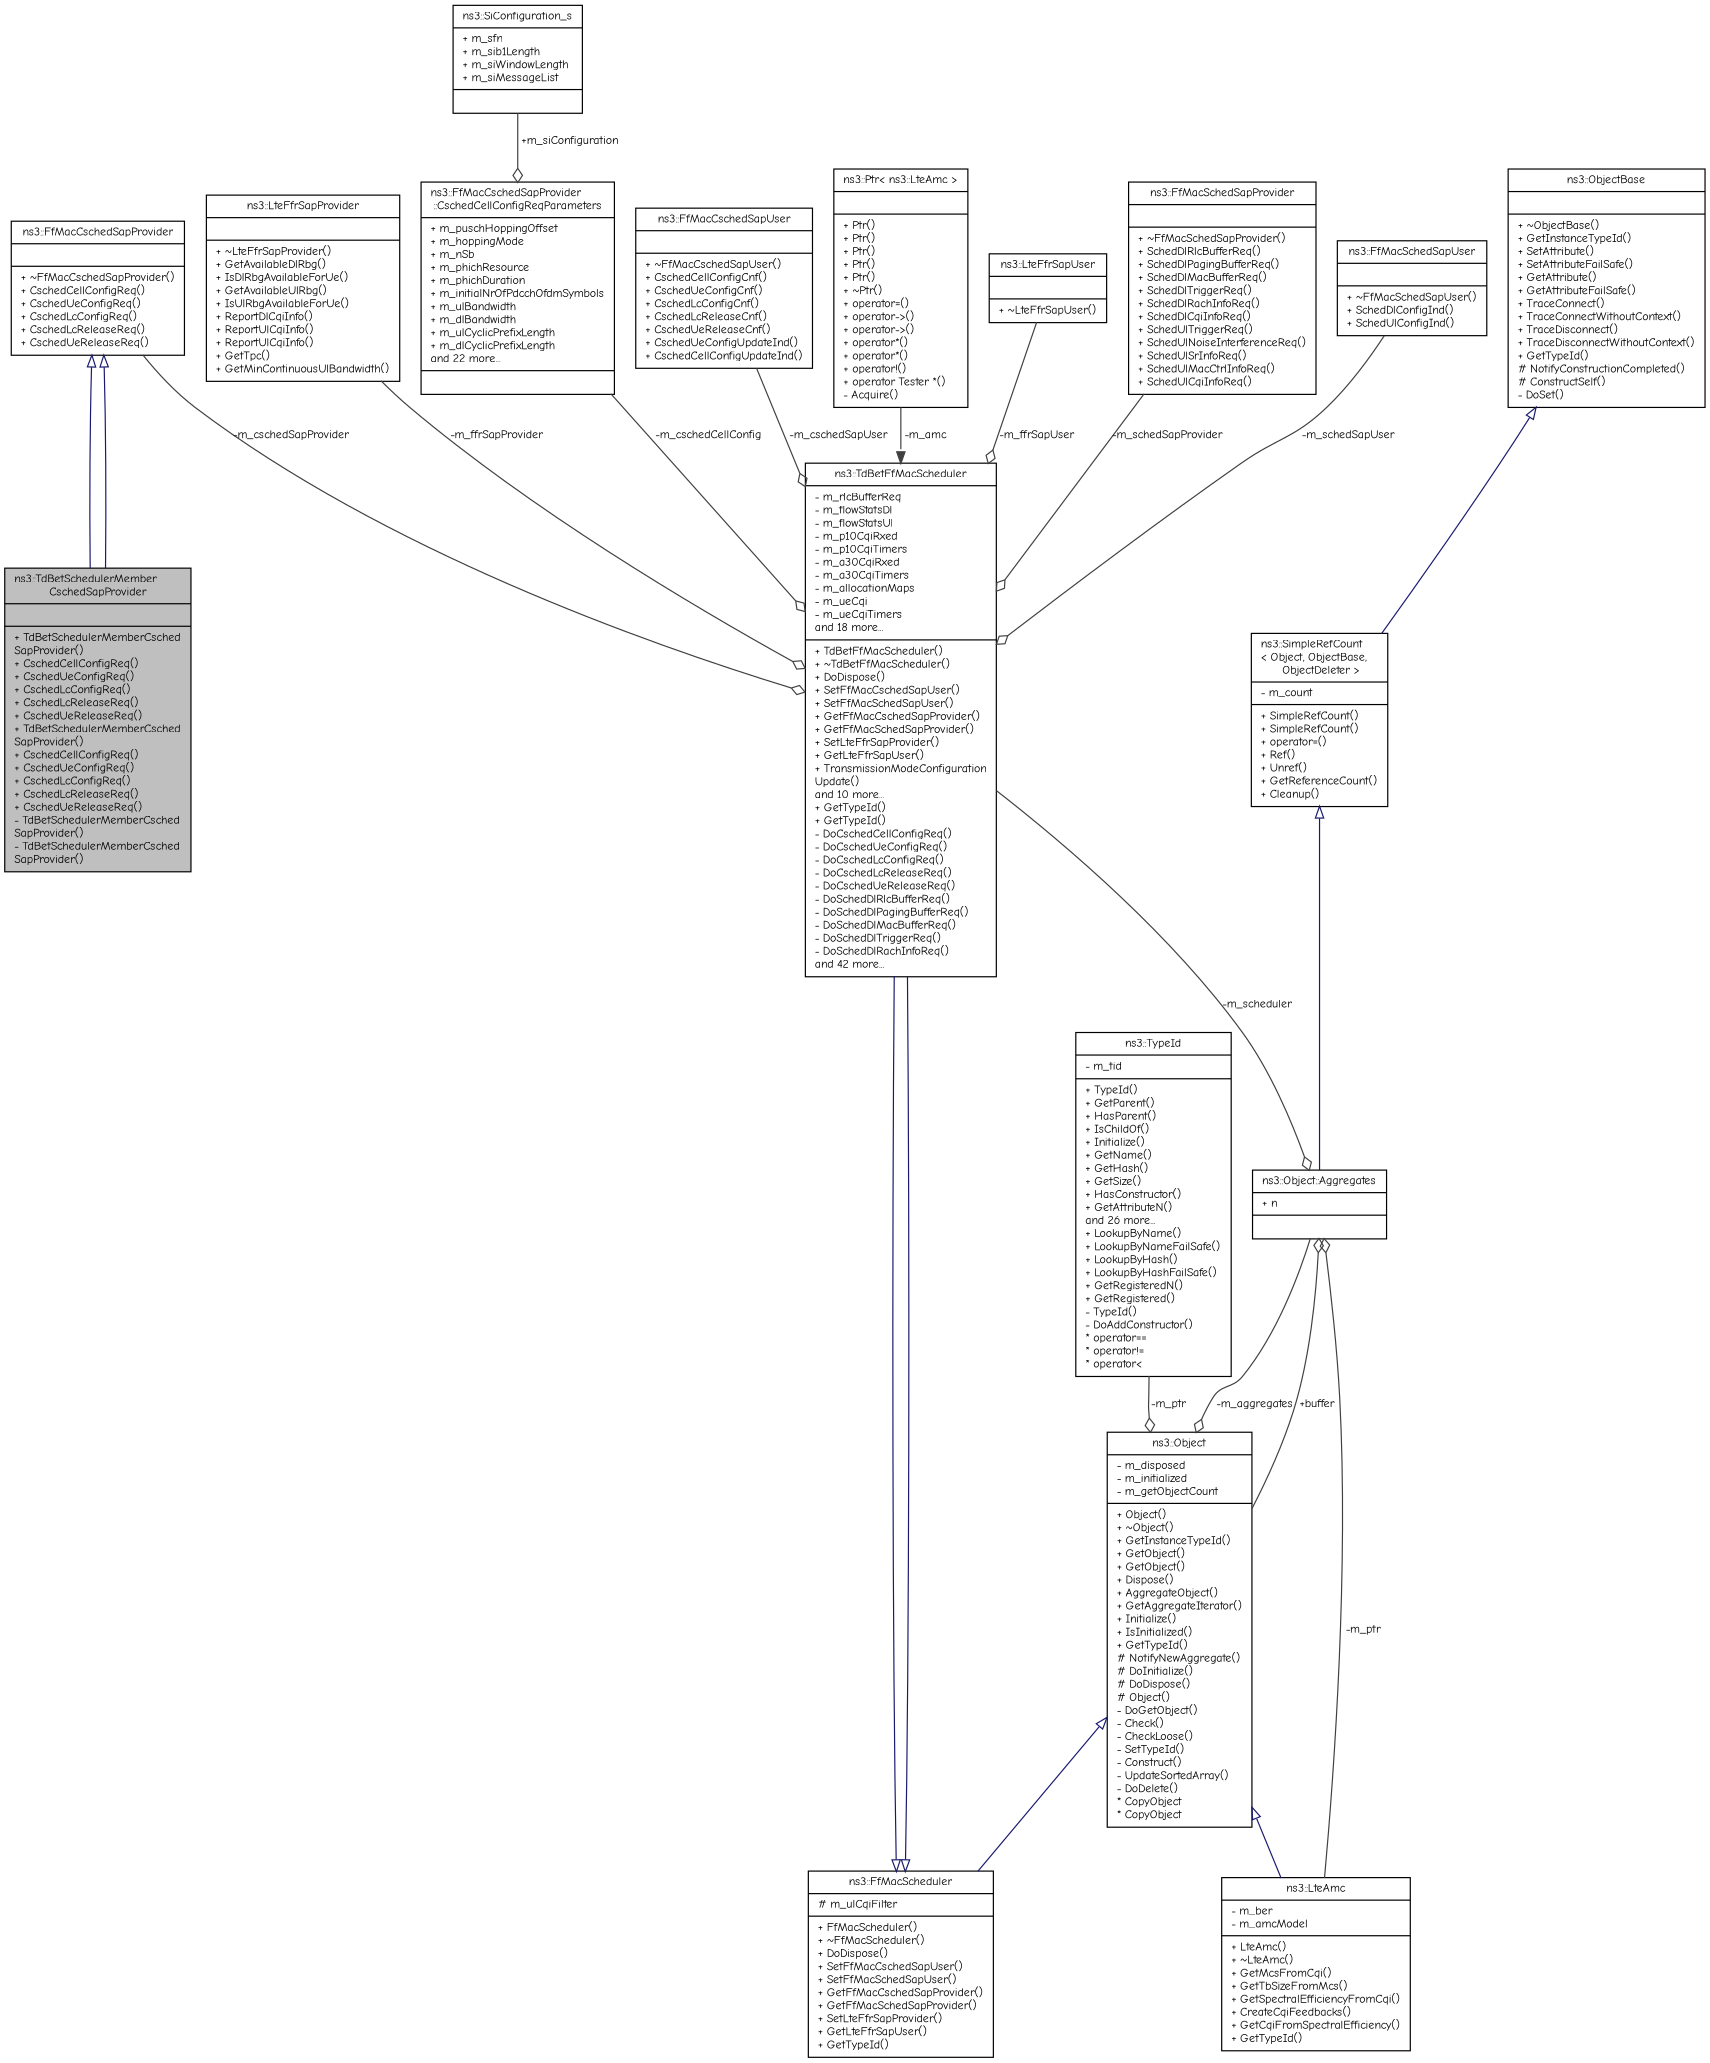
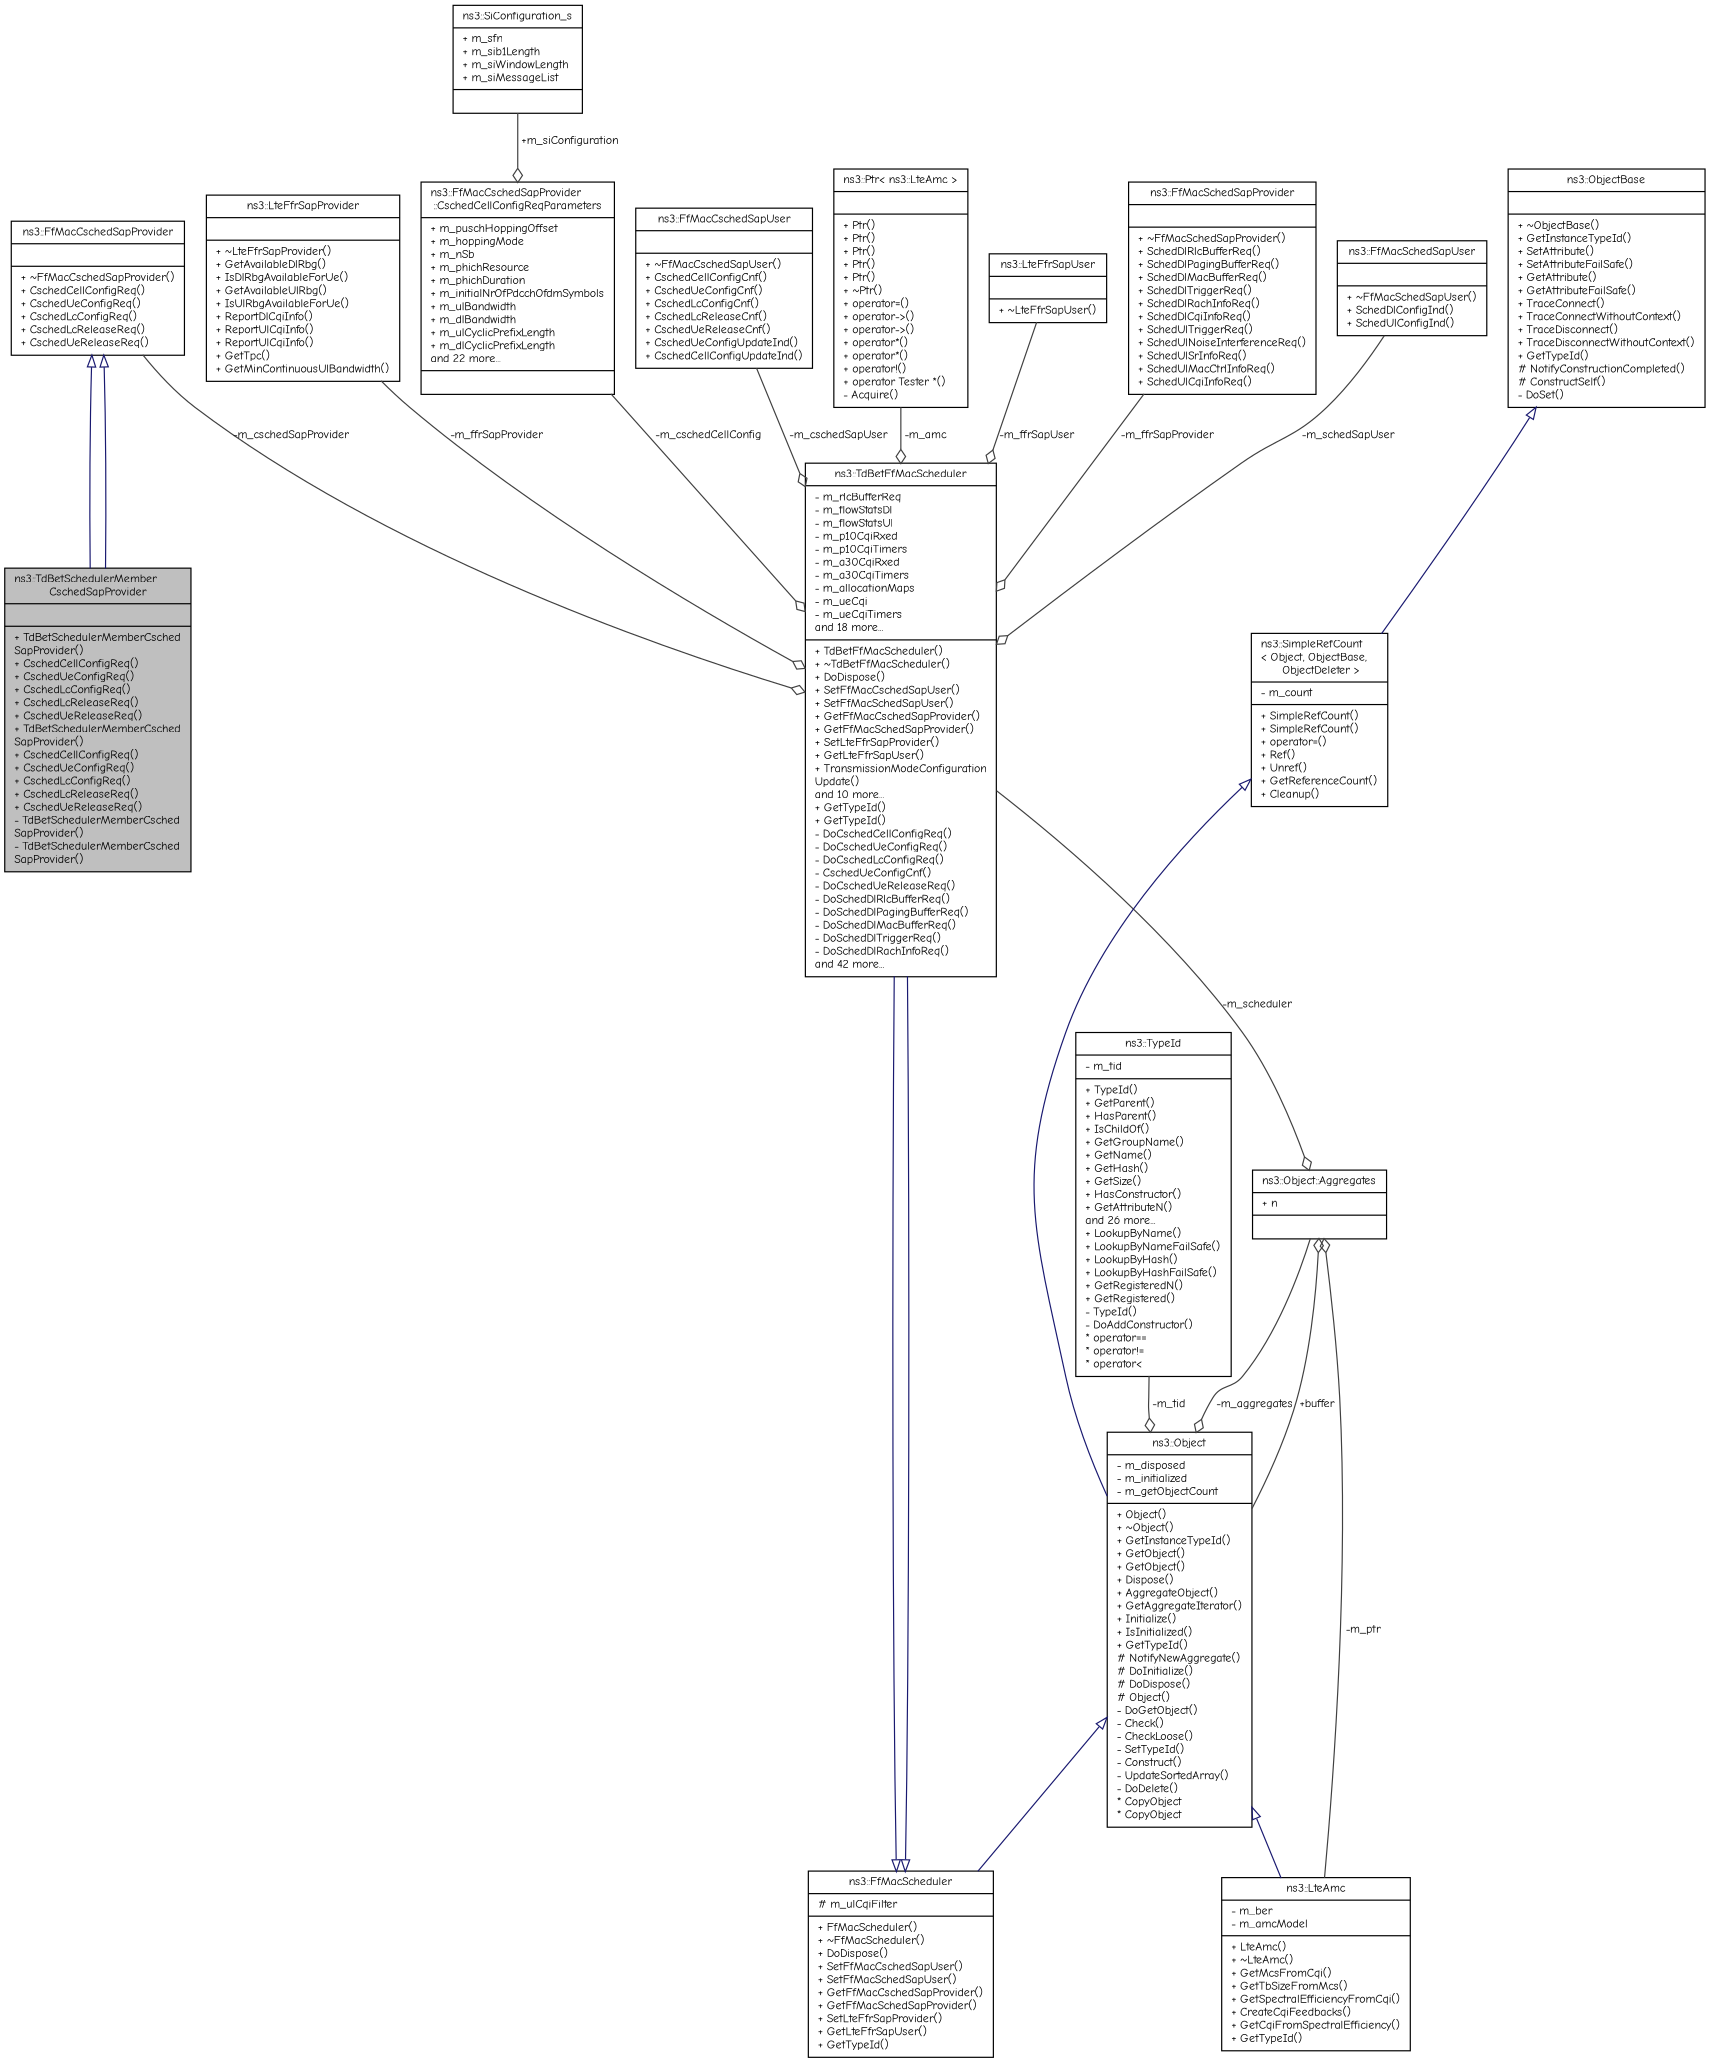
(901, 428) -> (901, 428)
(1166, 435) -> (1166, 435)
(884, 873) -> (874, 873)
(1320, 994) -> (1042, 1116)
(1116, 1142) -> (1135, 1142)
(1167, 1404) -> (1167, 1404)
